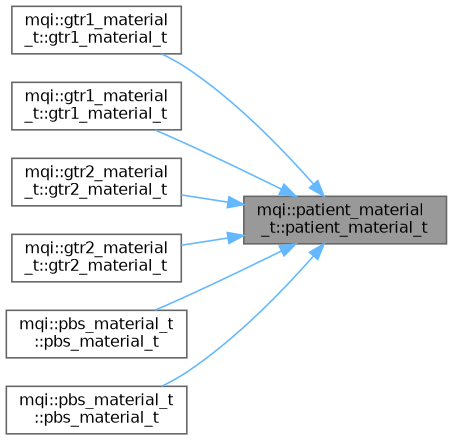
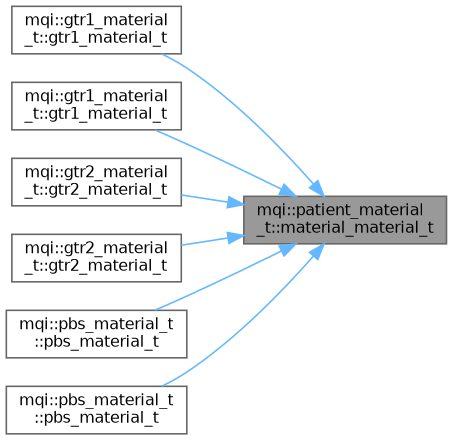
(345, 220) -> (345, 220)
